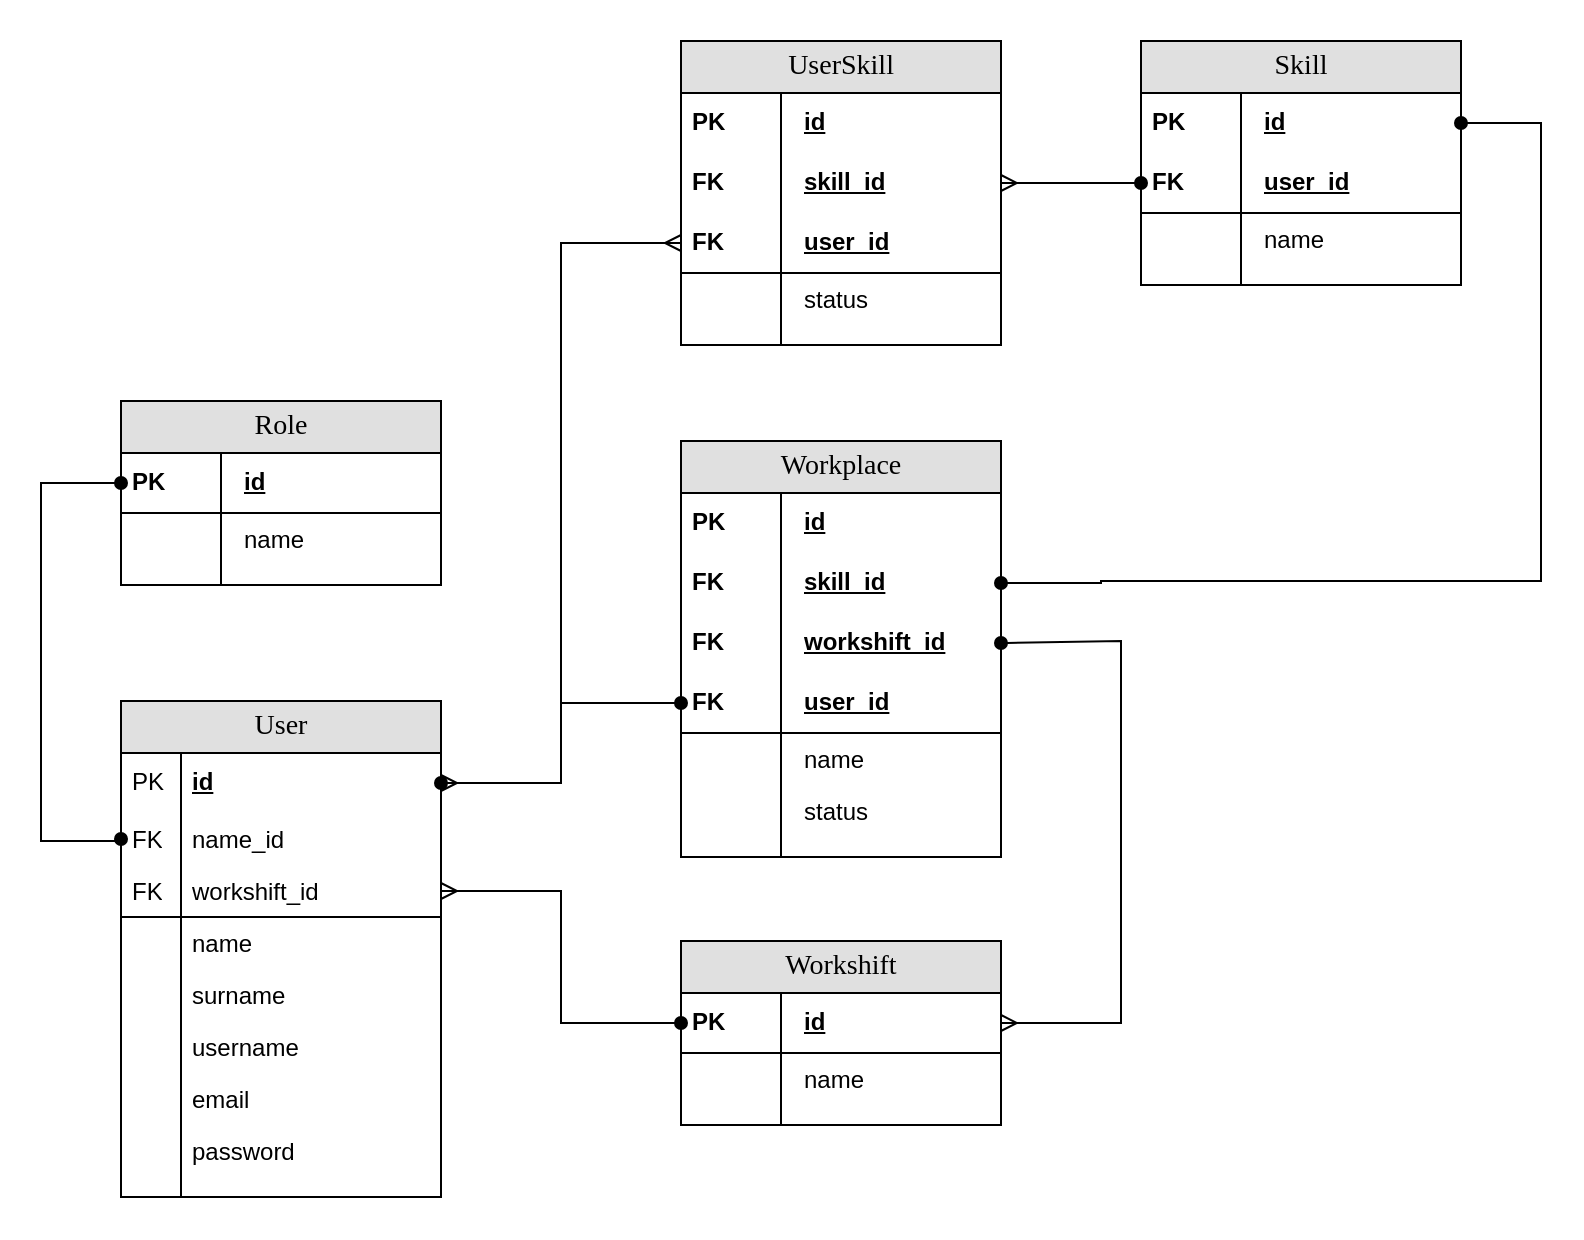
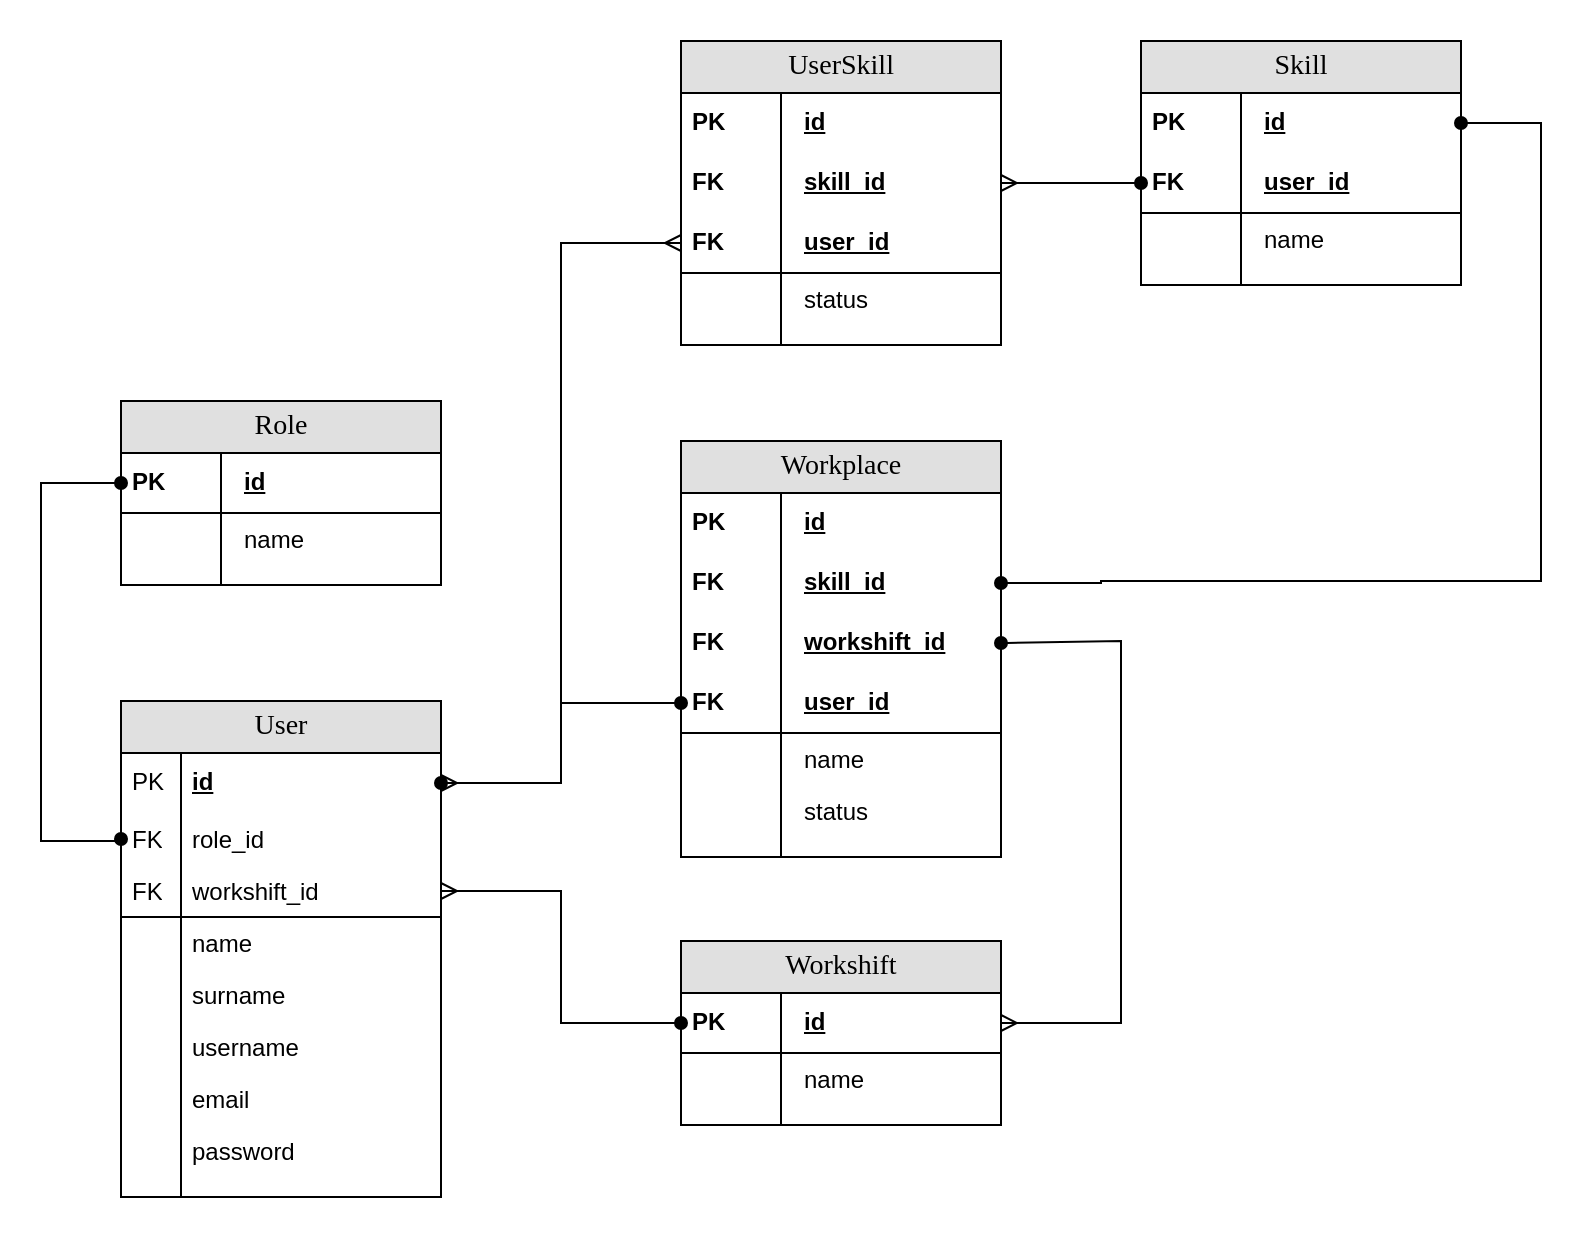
(237, 841) -> (234, 841)
